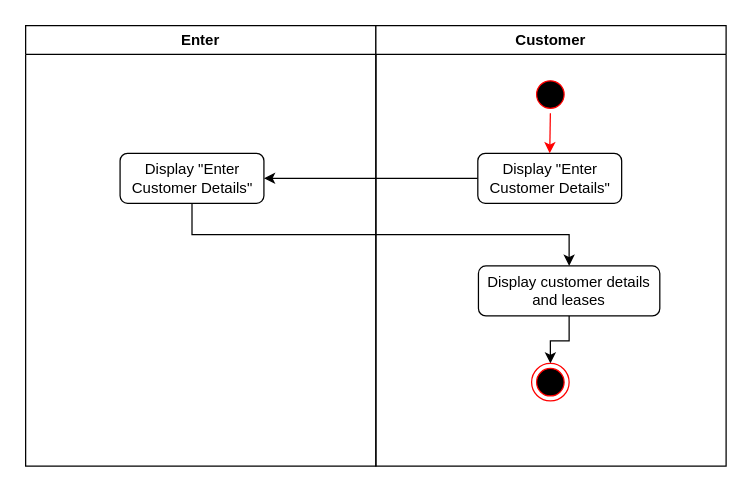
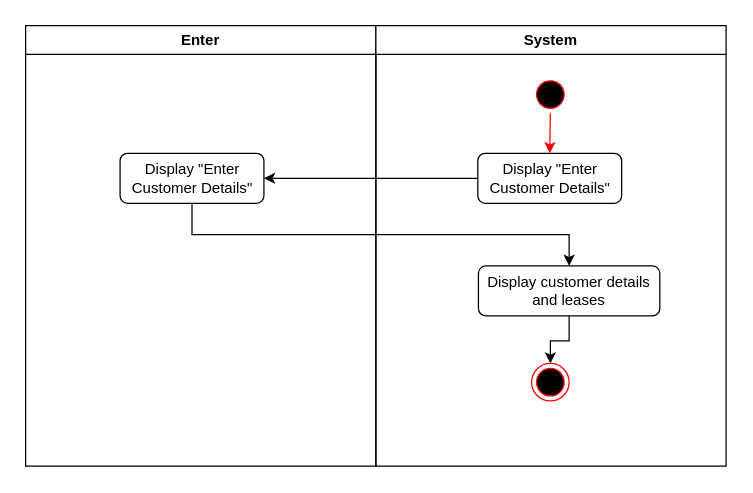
(551, 41) -> (551, 41)
